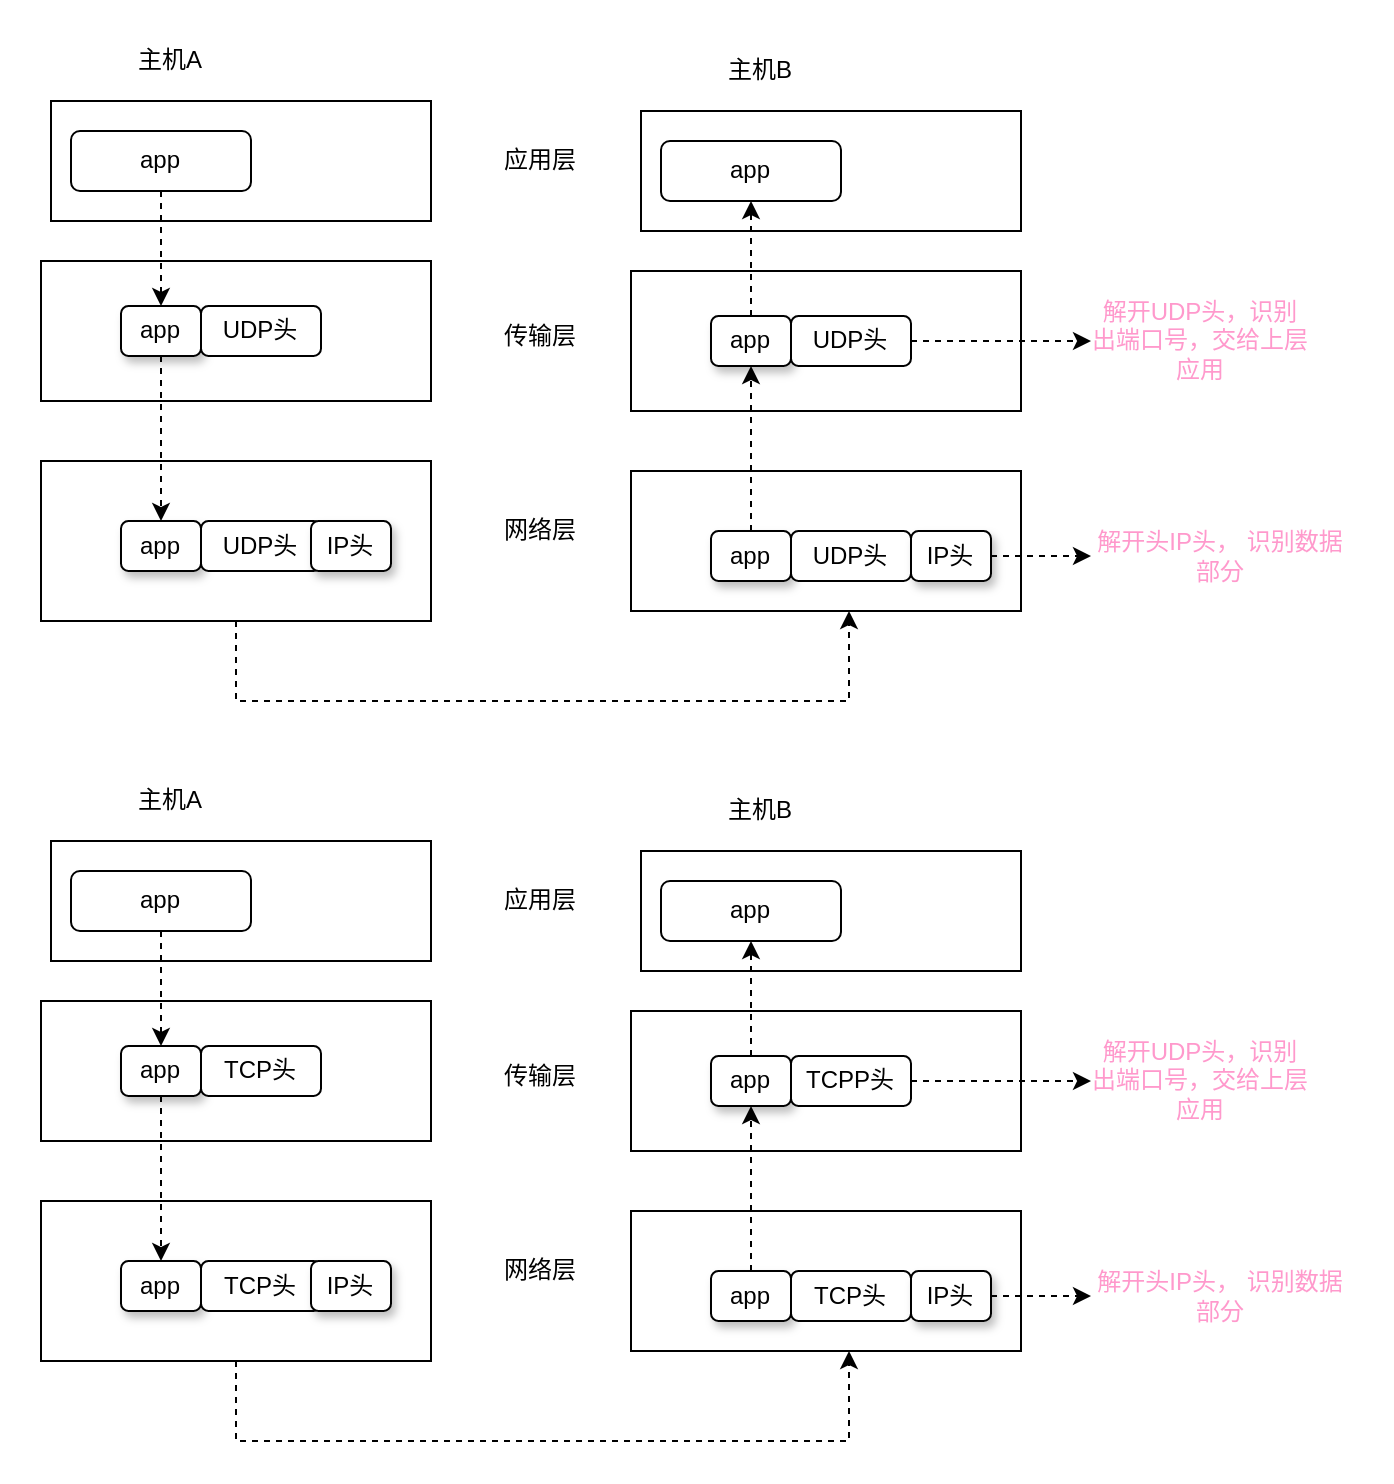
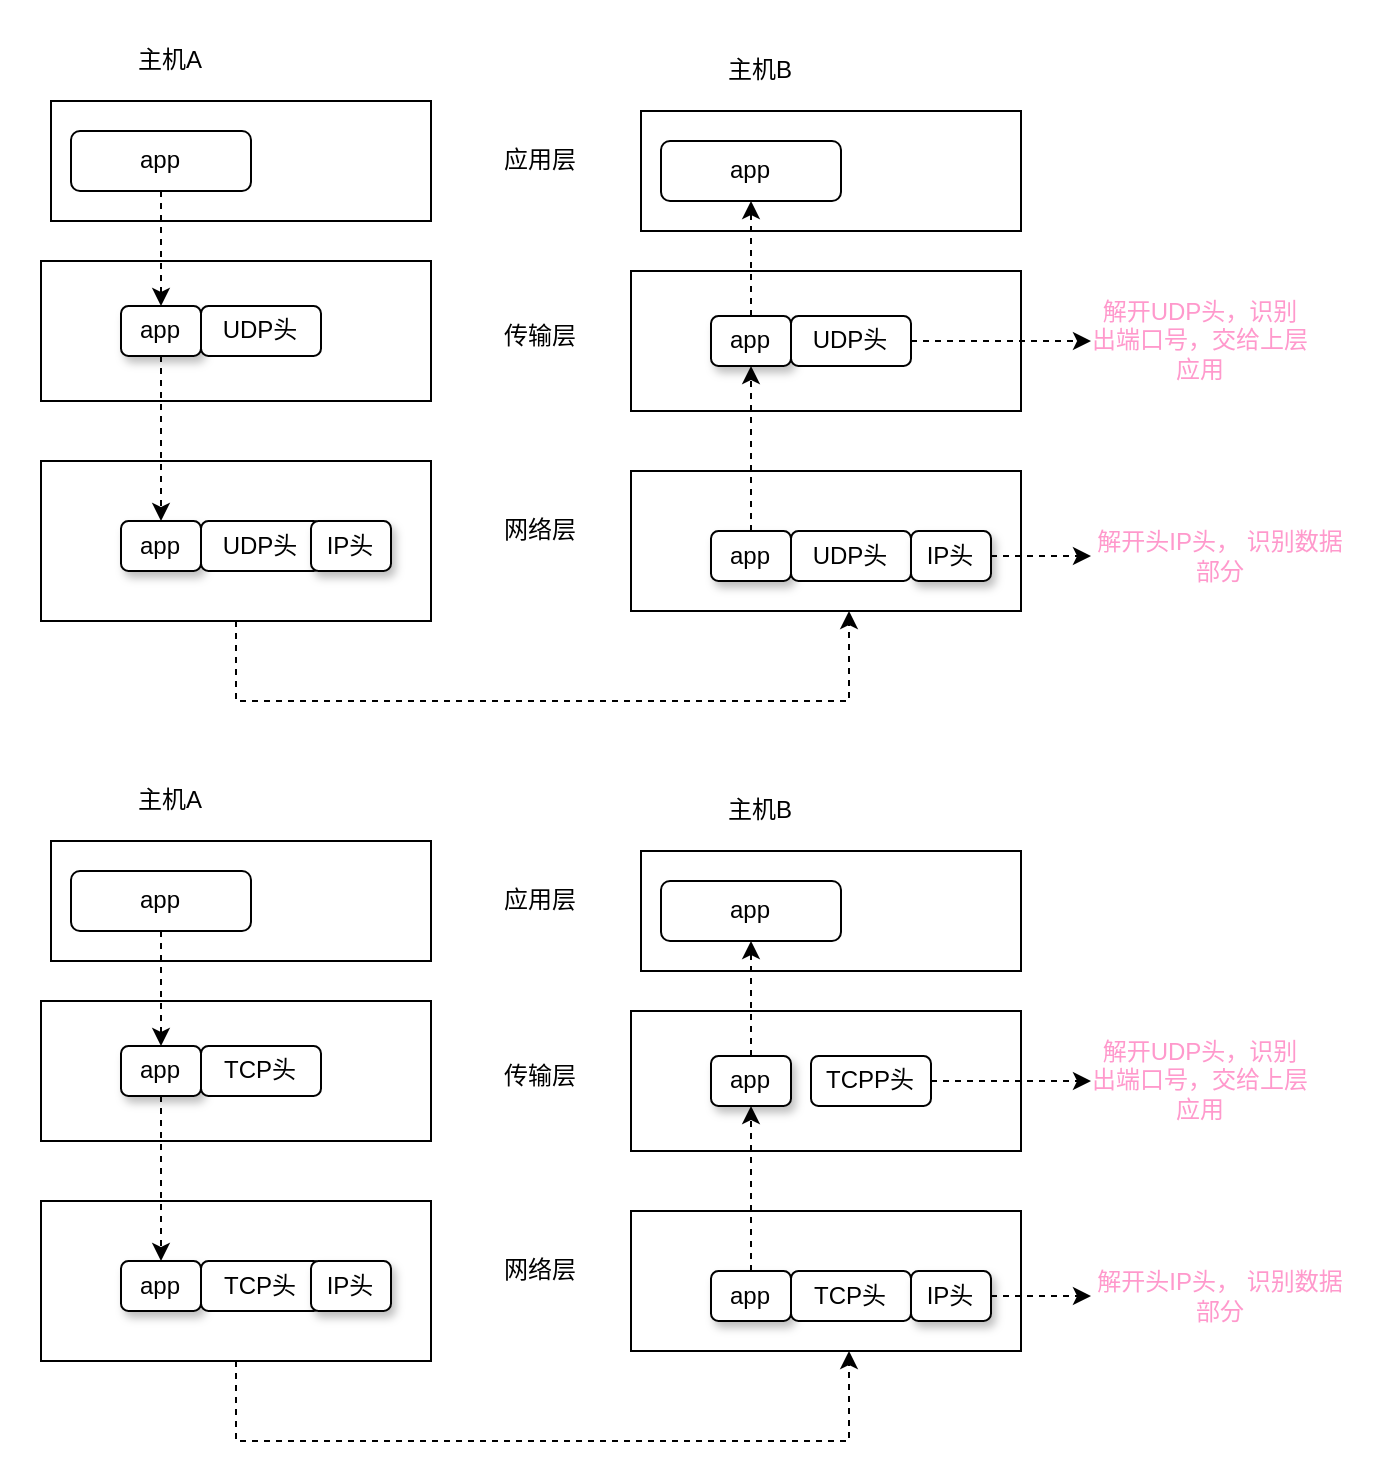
(851, 1081) -> (871, 1081)
